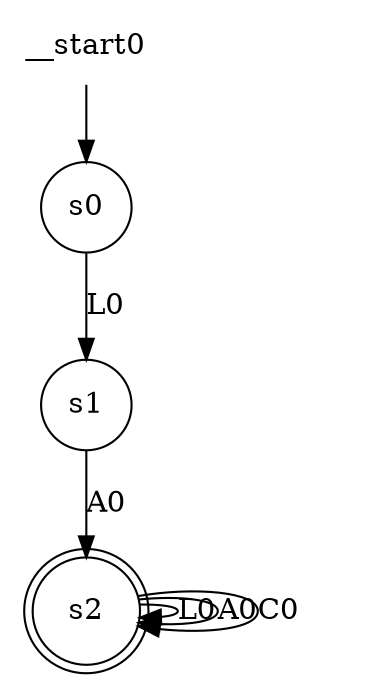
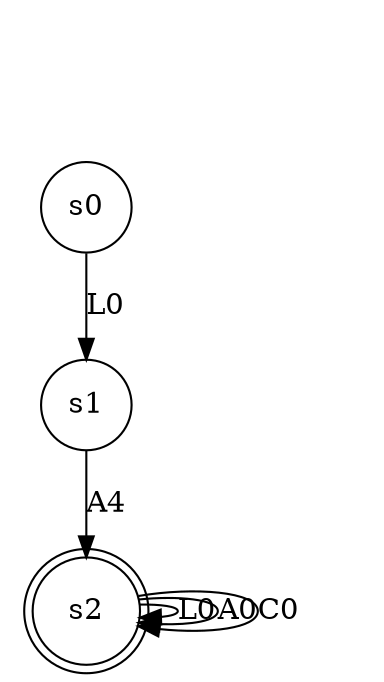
(86, 46) -> none
(106, 504) -> (106, 504)
